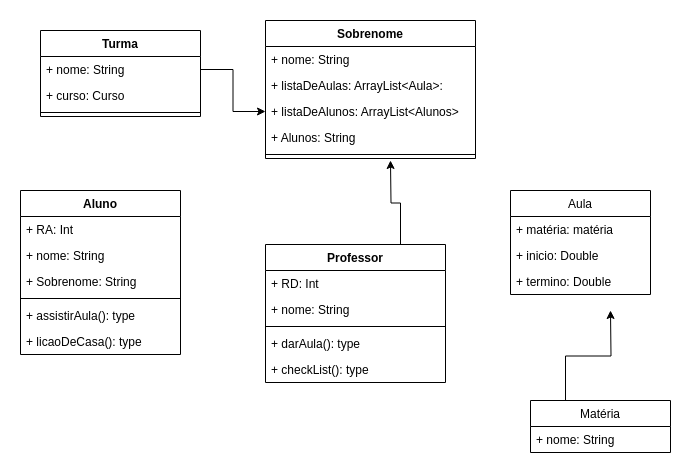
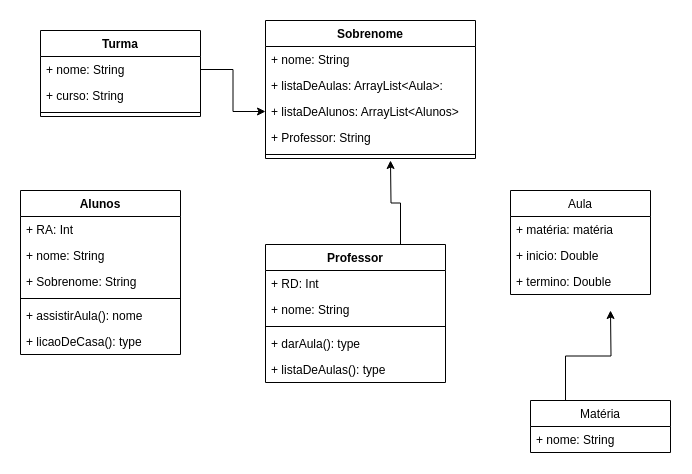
(88, 96) -> (90, 96)
(317, 138) -> (329, 138)
(100, 204) -> (100, 204)
(91, 316) -> (91, 316)
(329, 370) -> (336, 370)
